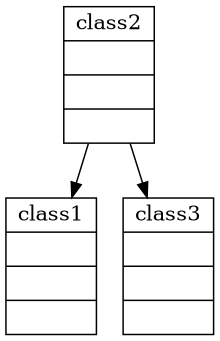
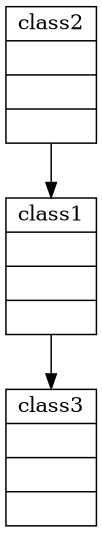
(136, 163) -> (51, 354)
